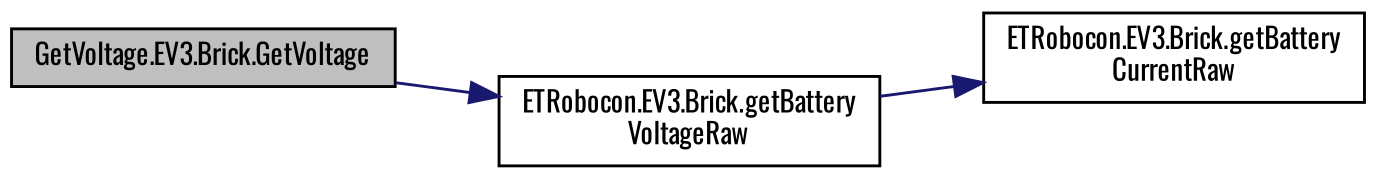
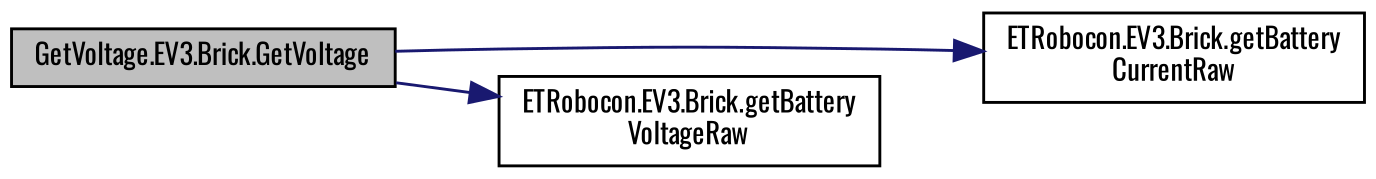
(917, 91) -> (675, 47)
